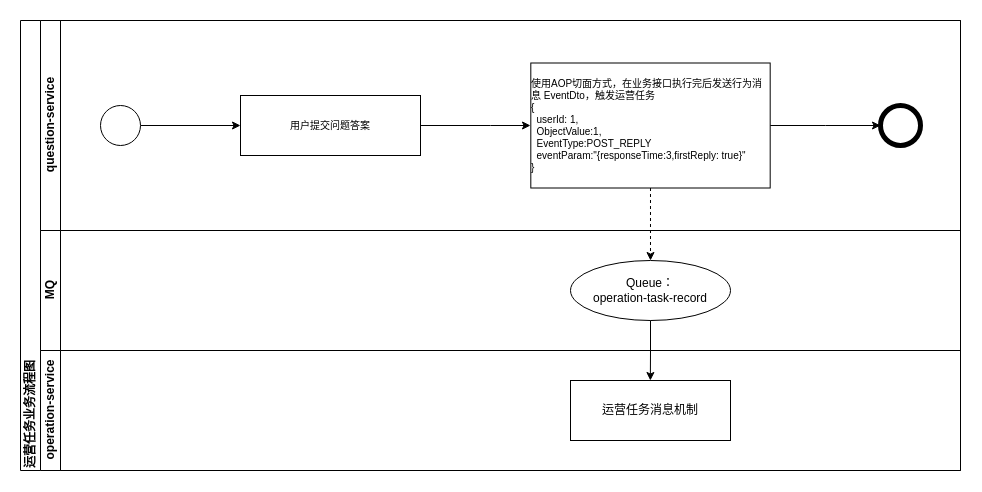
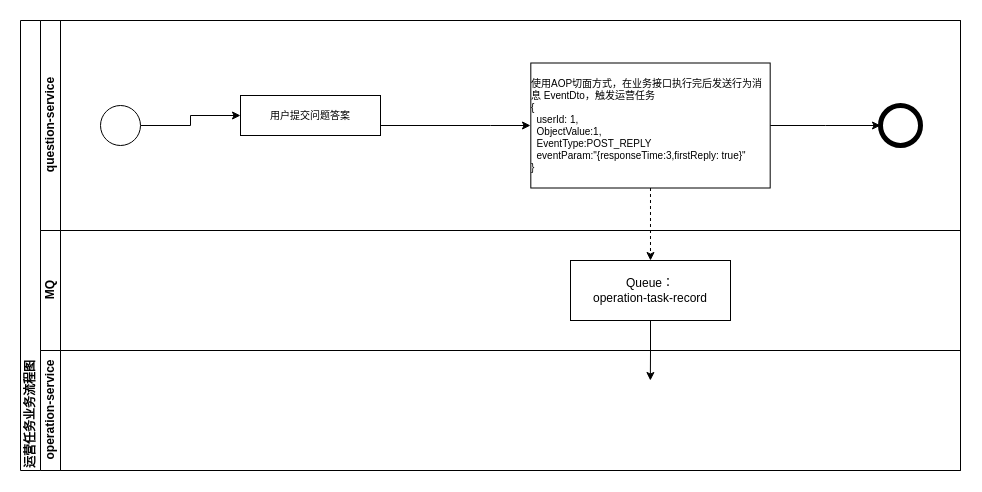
(331, 126) -> (311, 116)
(651, 291) -> (651, 291)
(651, 411) -> none
